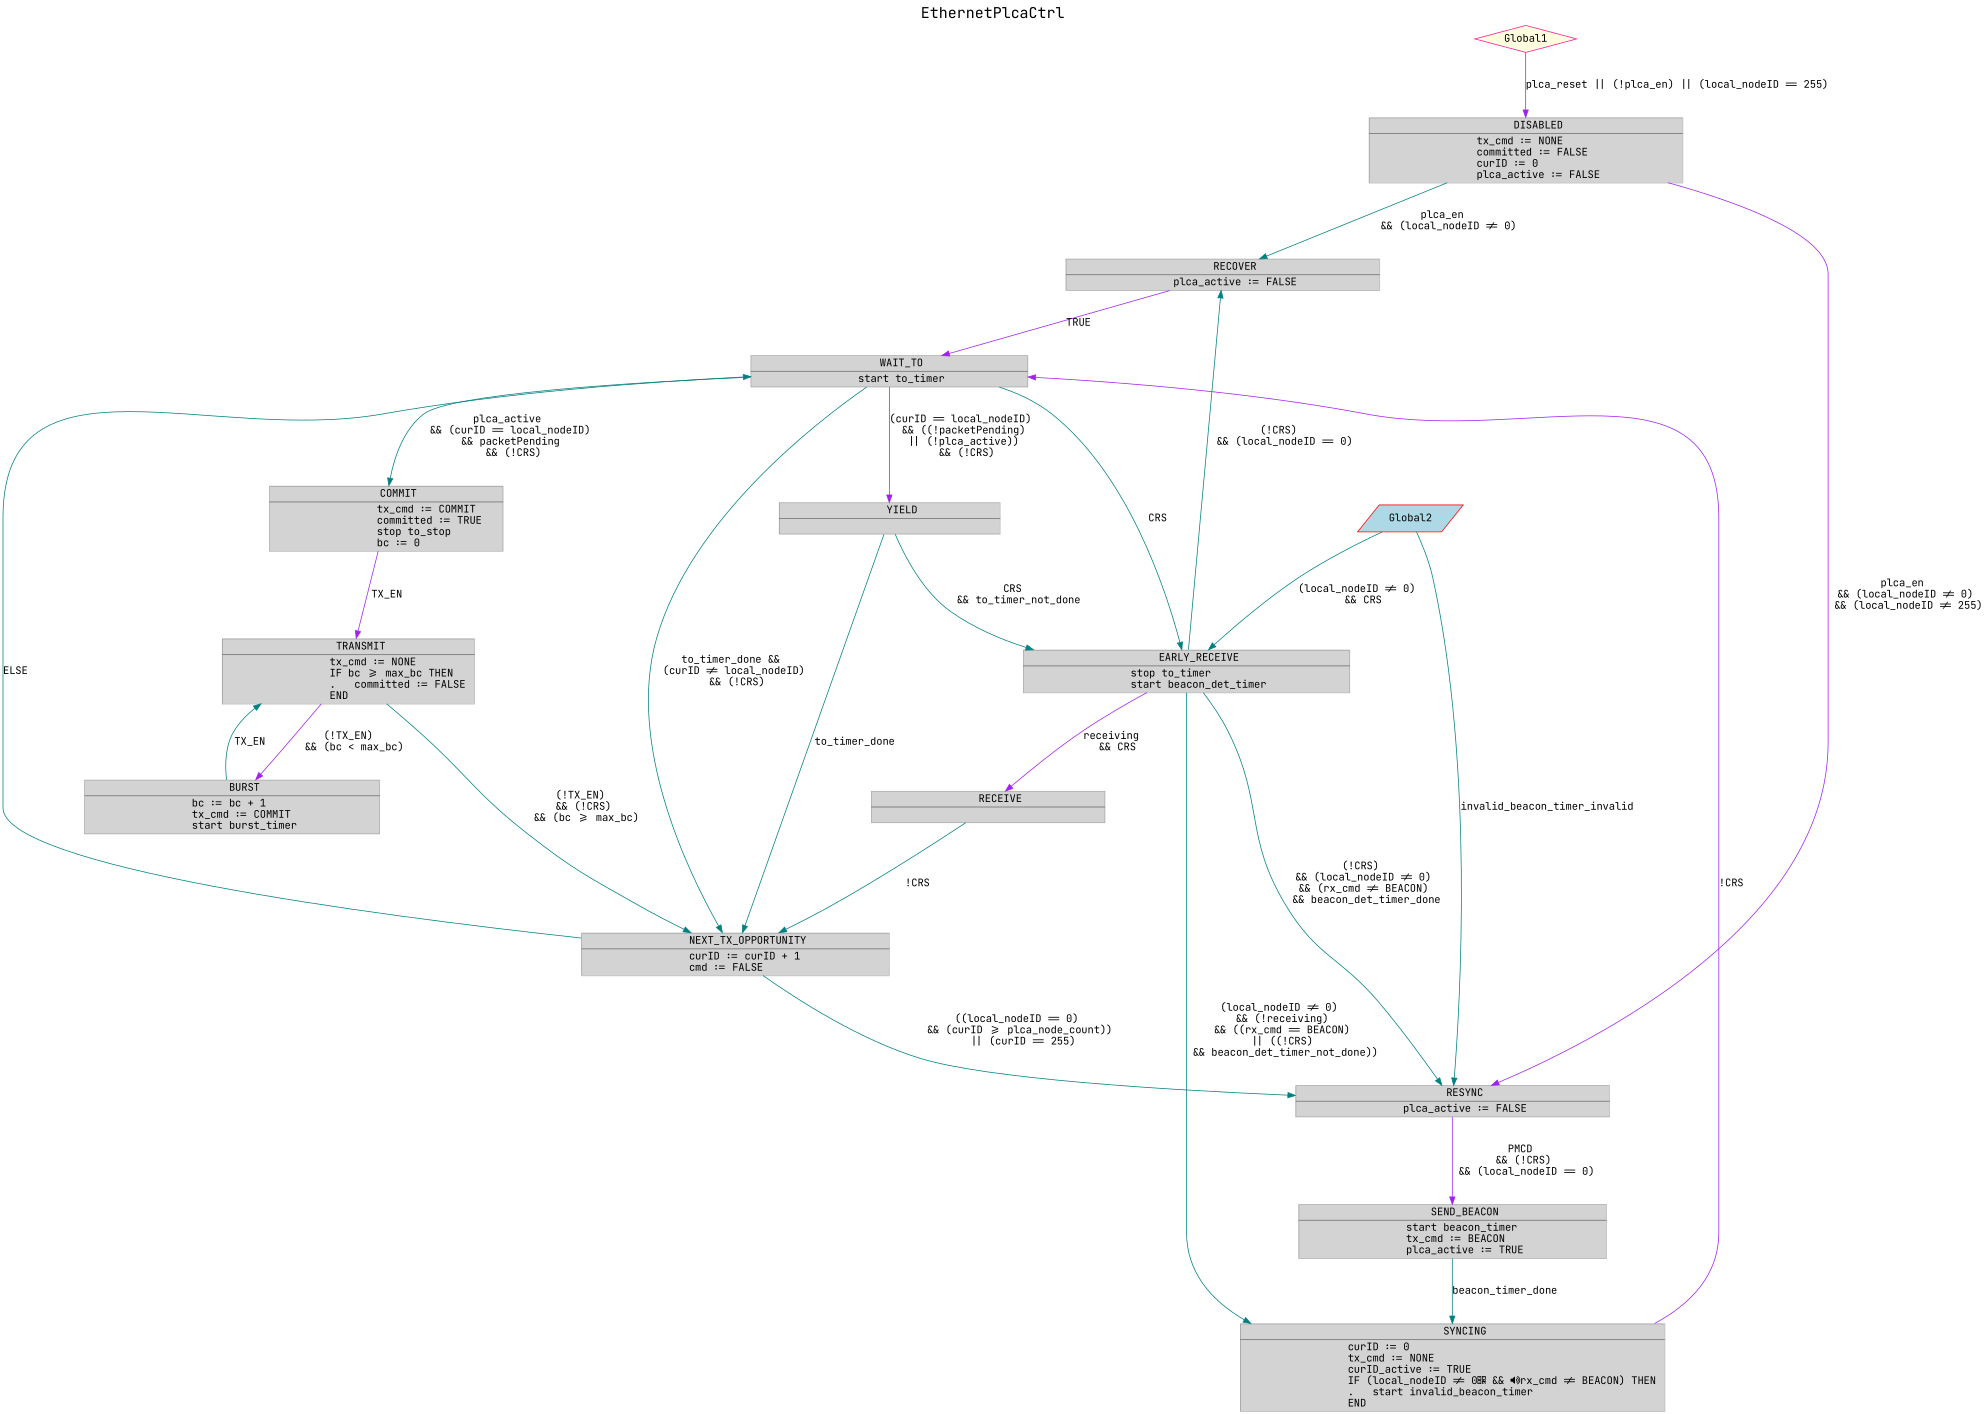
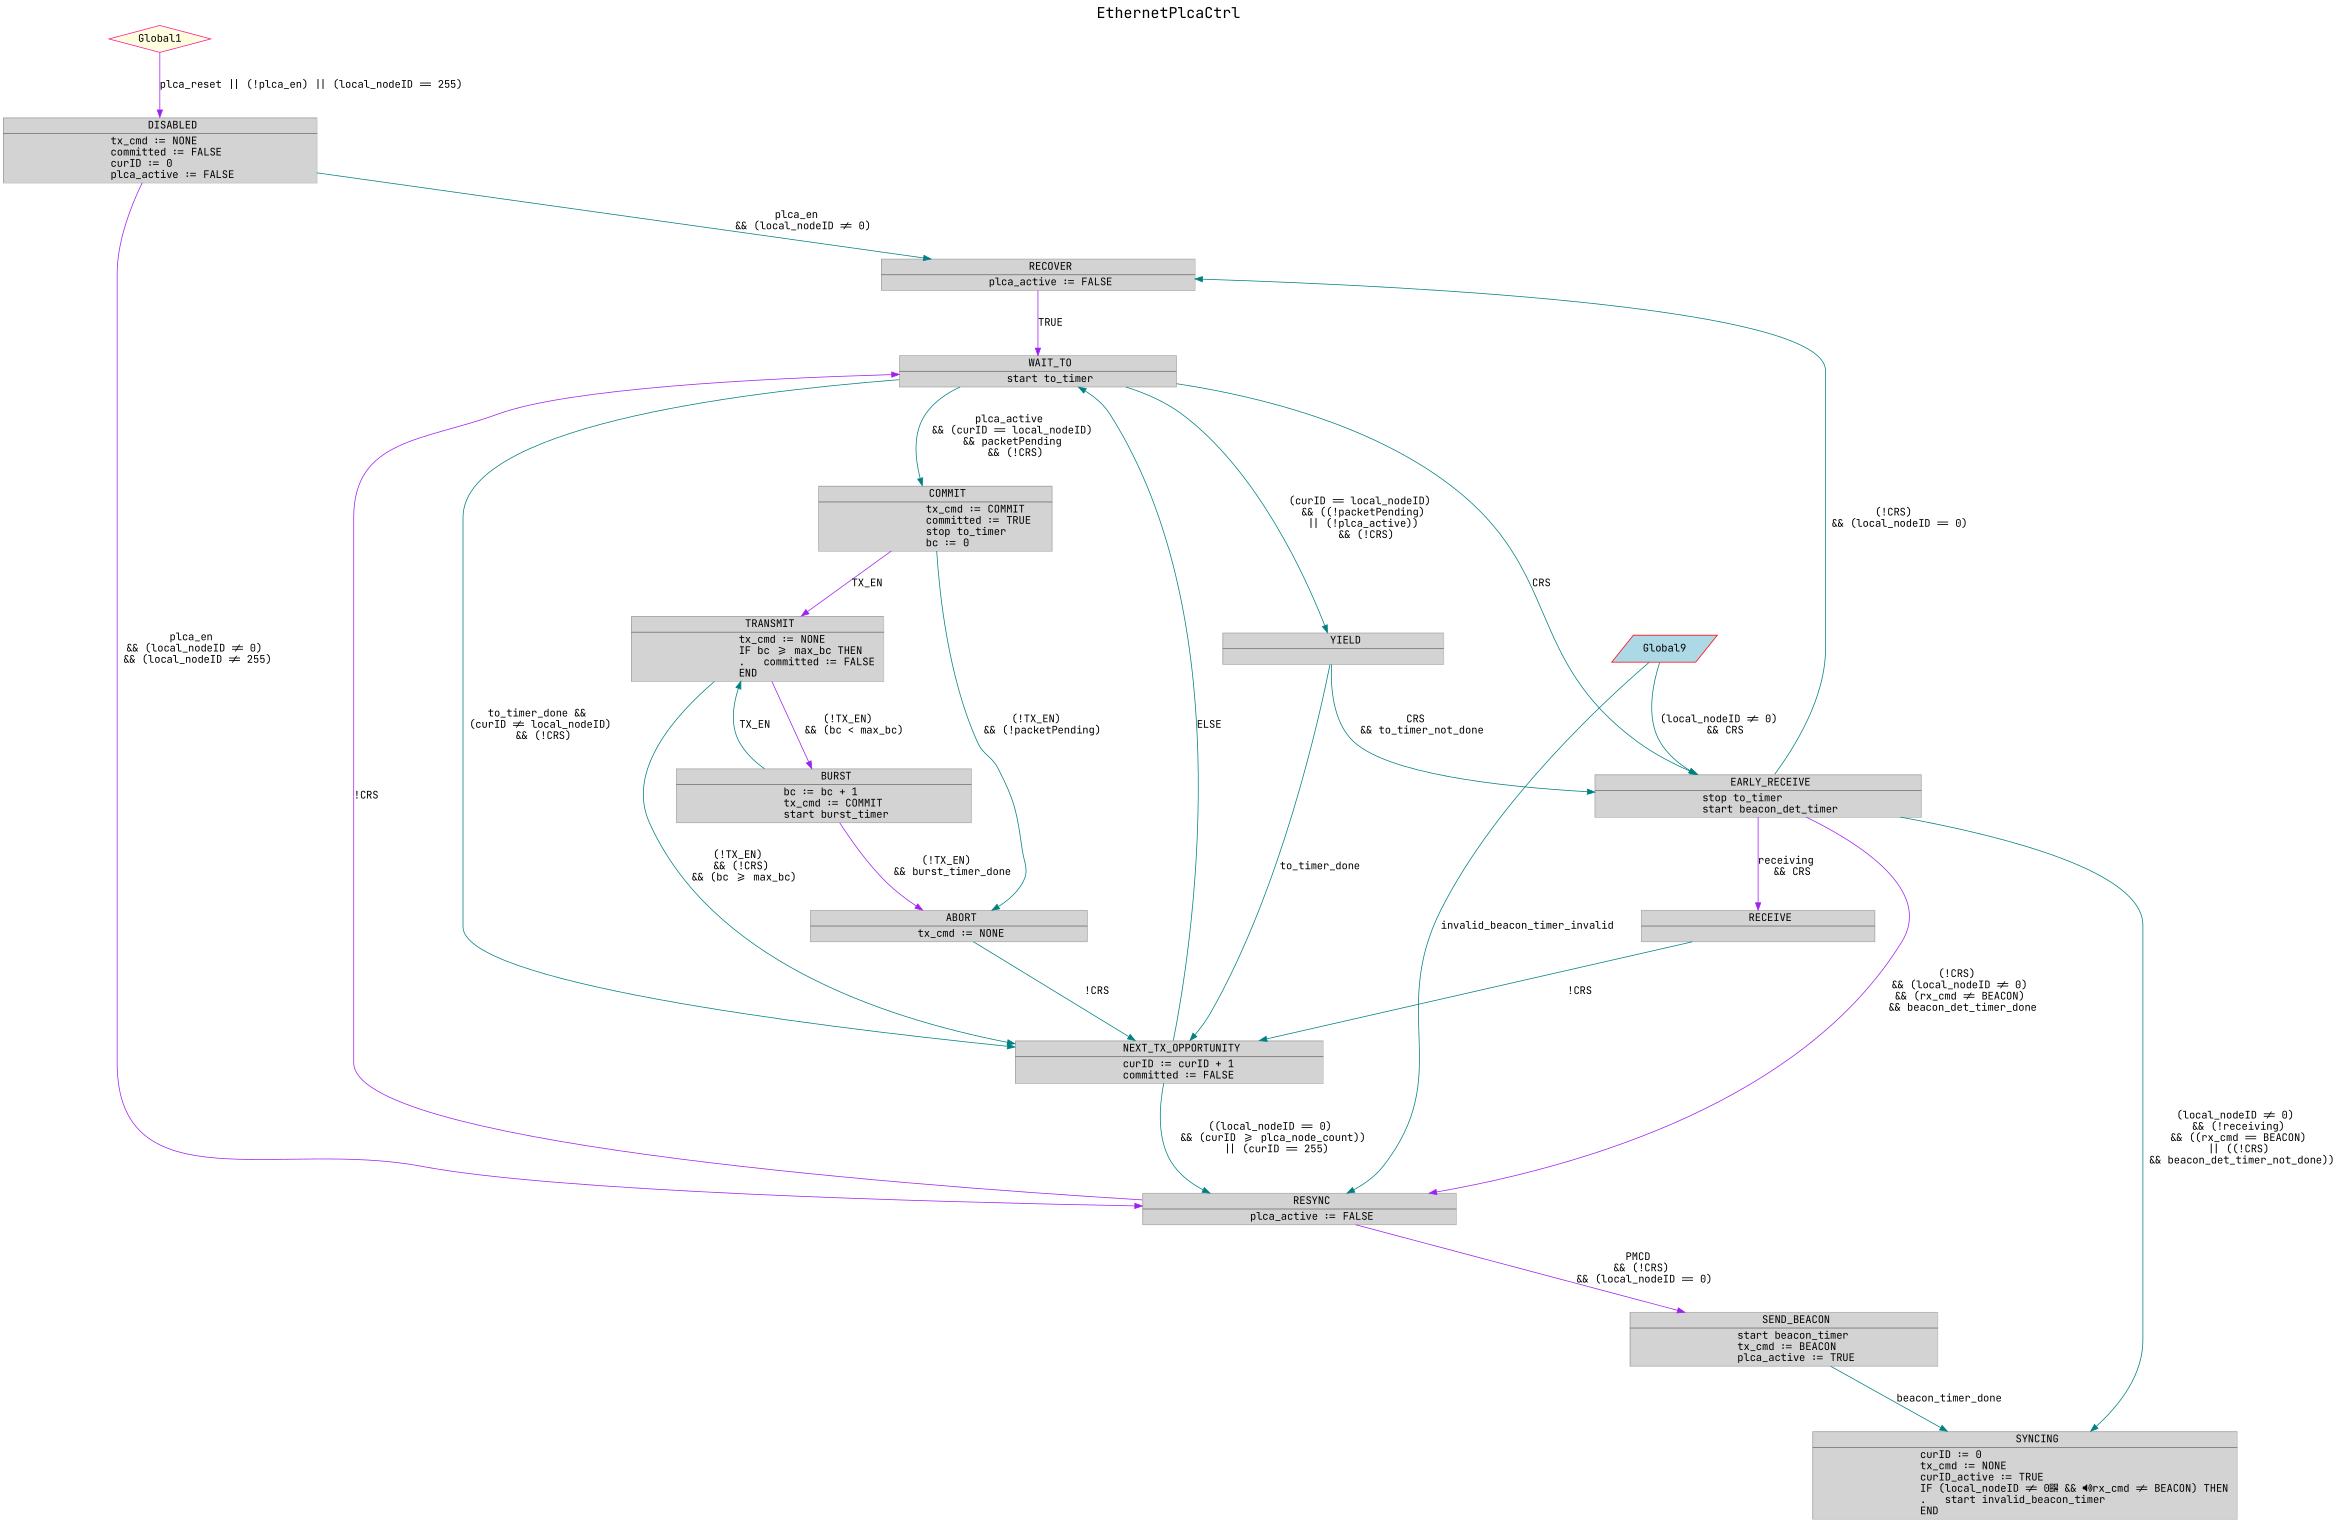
(889, 441) -> (1249, 485)
(1410, 518) -> (1665, 649)
(365, 532) -> (917, 532)
(1719, 560) -> (354, 901)
(1286, 906) -> (1772, 1069)
none -> (949, 926)
(714, 968) -> (1166, 1075)
